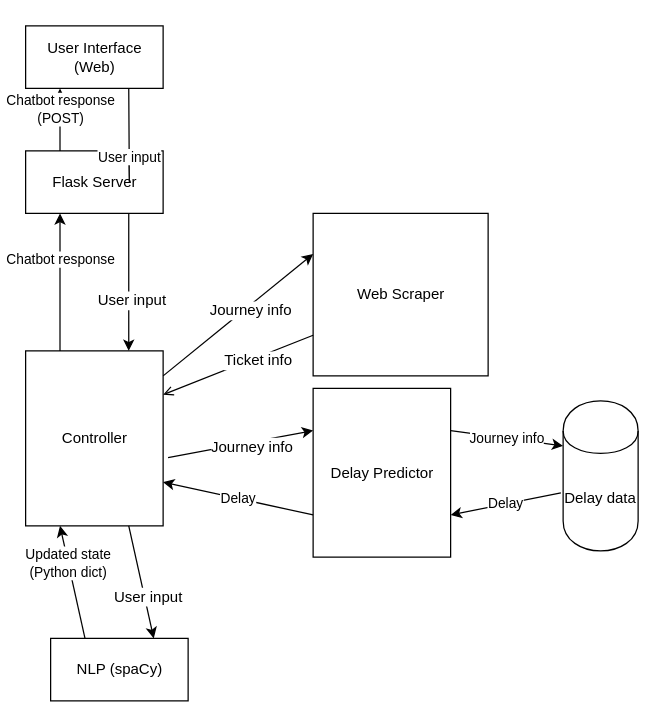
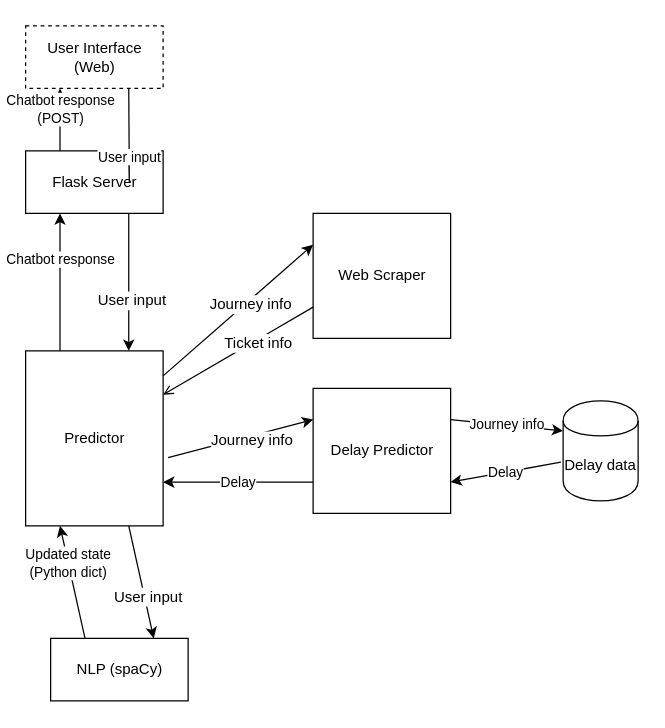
(94, 57) -> (94, 57)
(401, 294) -> (382, 276)
(95, 438) -> (95, 438)
(382, 473) -> (382, 451)
(601, 476) -> (601, 451)
